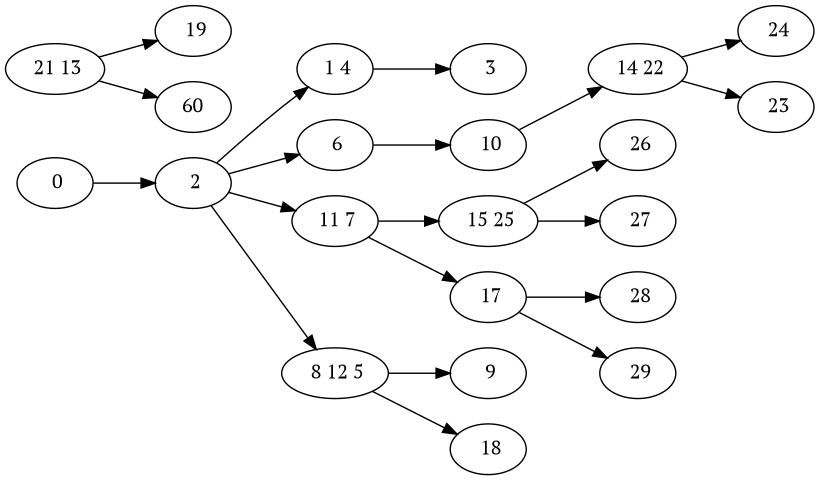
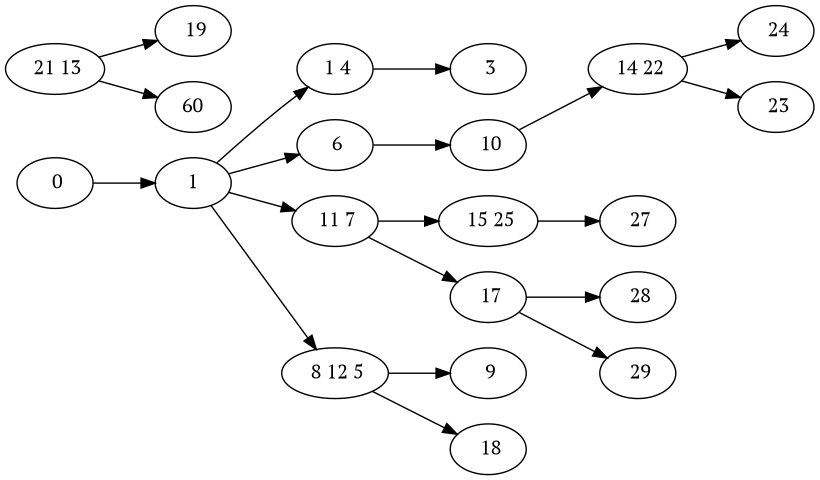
(638, 145) -> none
(193, 183) -> (193, 183)
